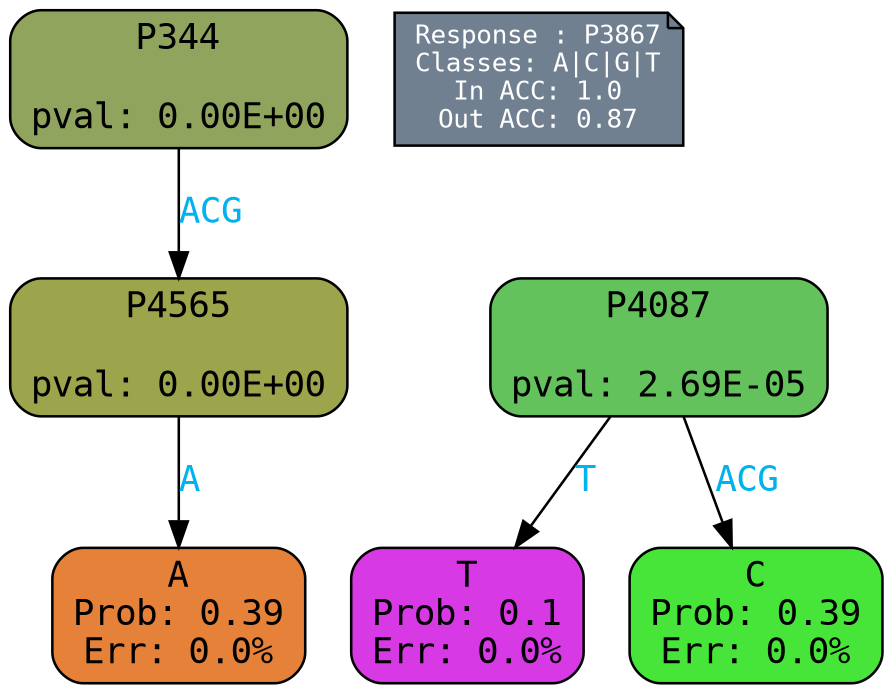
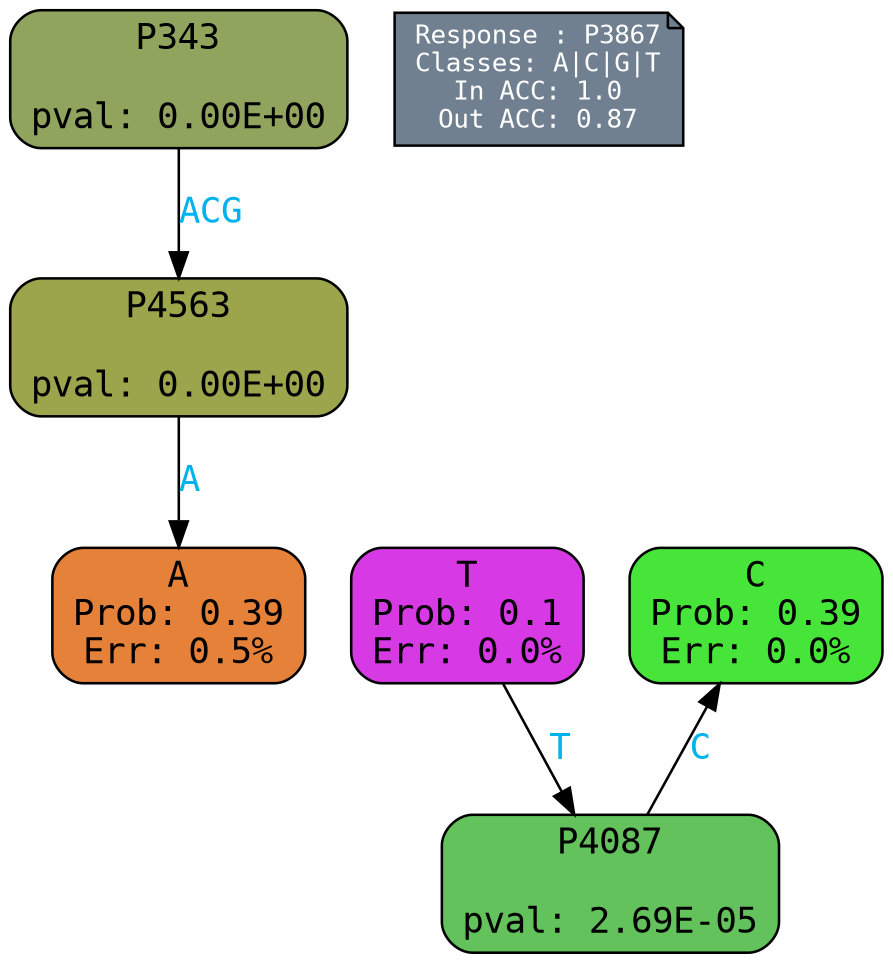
(179, 79) -> (179, 79)
(179, 347) -> (179, 347)
(571, 471) -> (533, 738)
(747, 481) -> (701, 750)
(179, 616) -> (179, 616)
